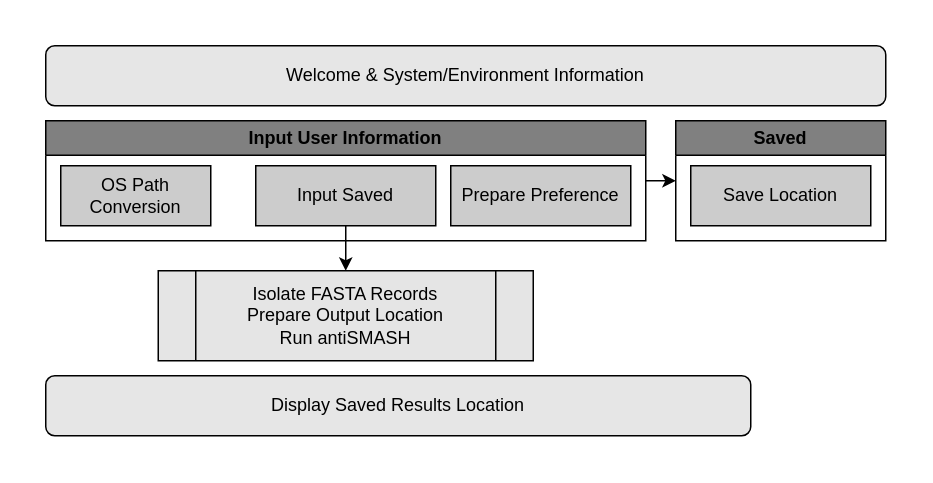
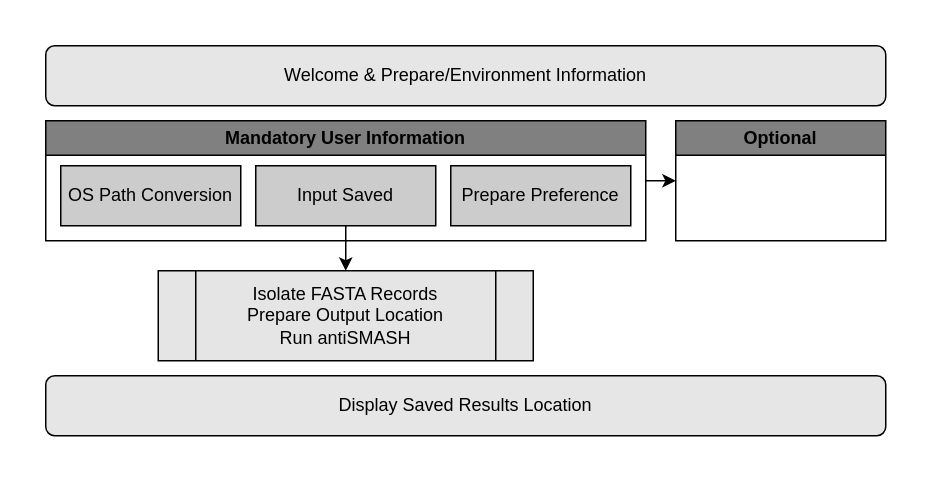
(466, 76) -> (466, 76)
(346, 139) -> (346, 139)
(781, 139) -> (781, 139)
(136, 196) -> (151, 196)
(781, 196) -> none
(398, 406) -> (466, 406)
